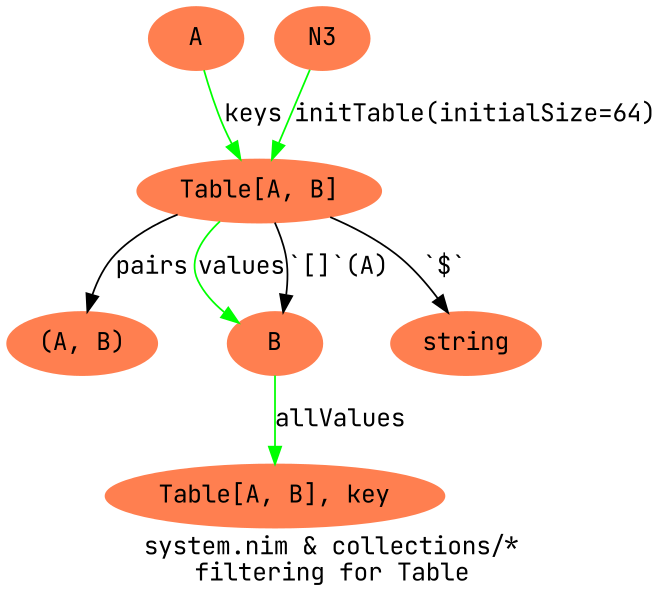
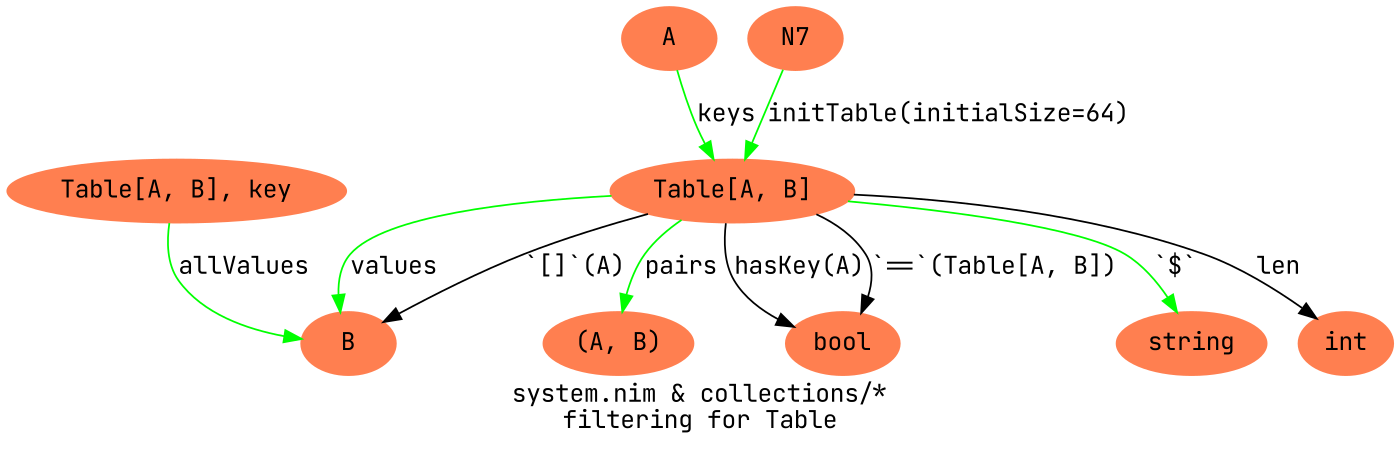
(322, 39) -> (795, 39)
(125, 245) -> (646, 252)
(390, 250) -> (1019, 223)
none -> (843, 344)
none -> (1346, 344)
(275, 411) -> (200, 303)
